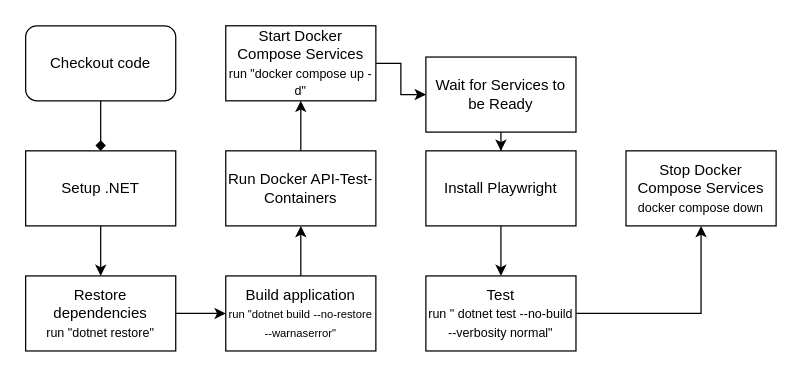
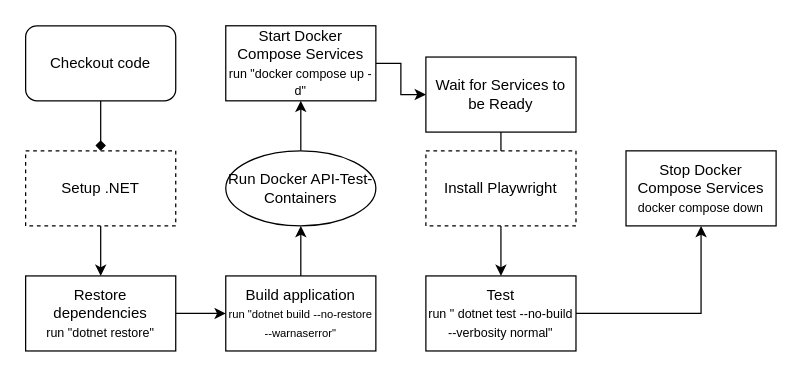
(501, 141) -> (501, 145)
(101, 188) -> (101, 188)
(301, 188) -> (301, 188)
(501, 188) -> (501, 188)
